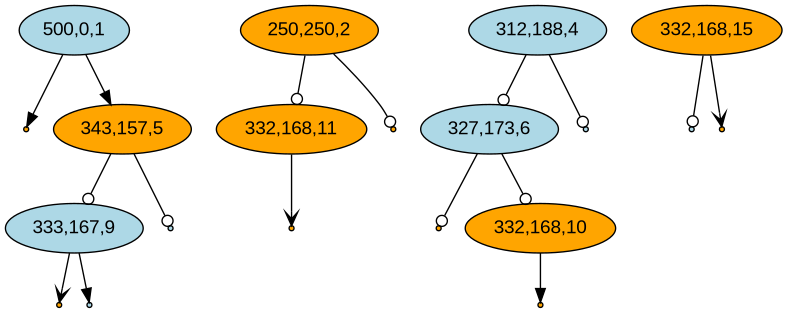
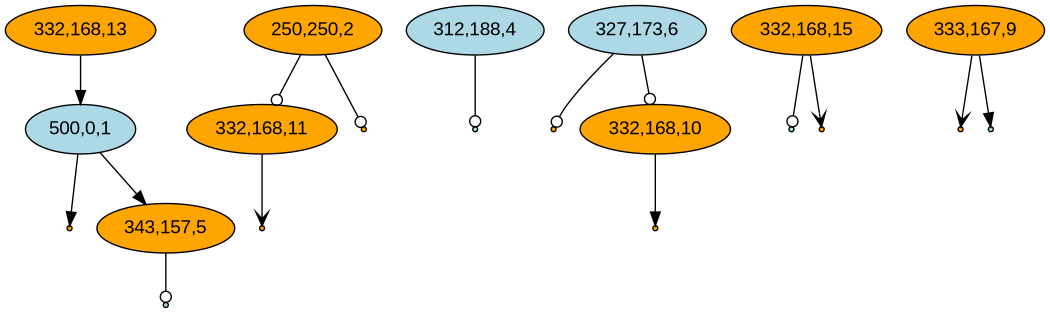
none -> (81, 30)
(516, 75) -> none
(101, 174) -> none
(74, 228) -> (976, 30)
